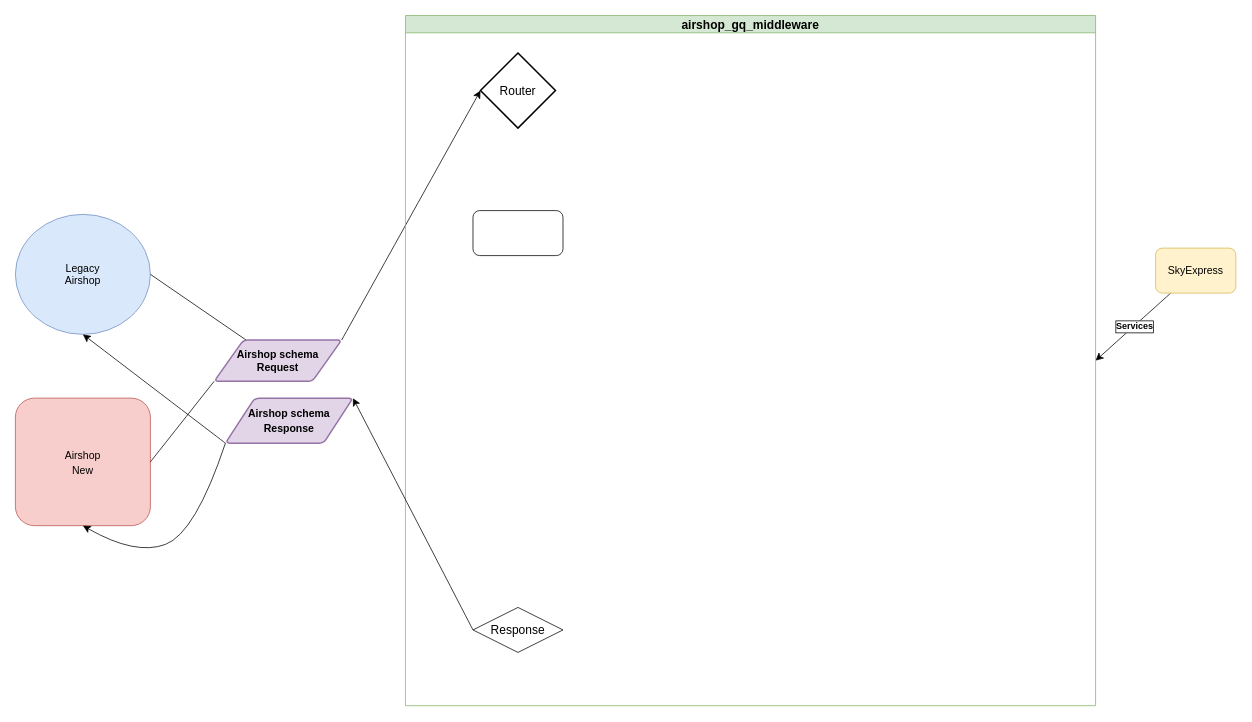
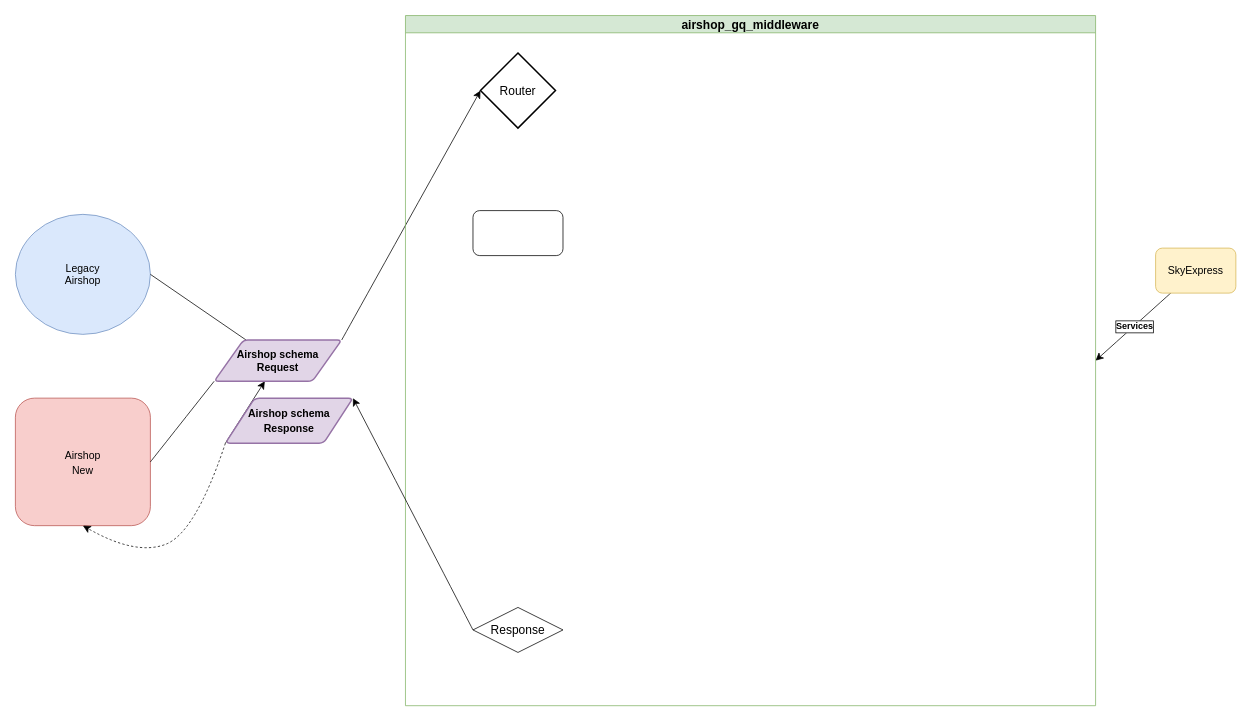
(155, 390) -> (257, 393)
(183, 531) -> (183, 531)
